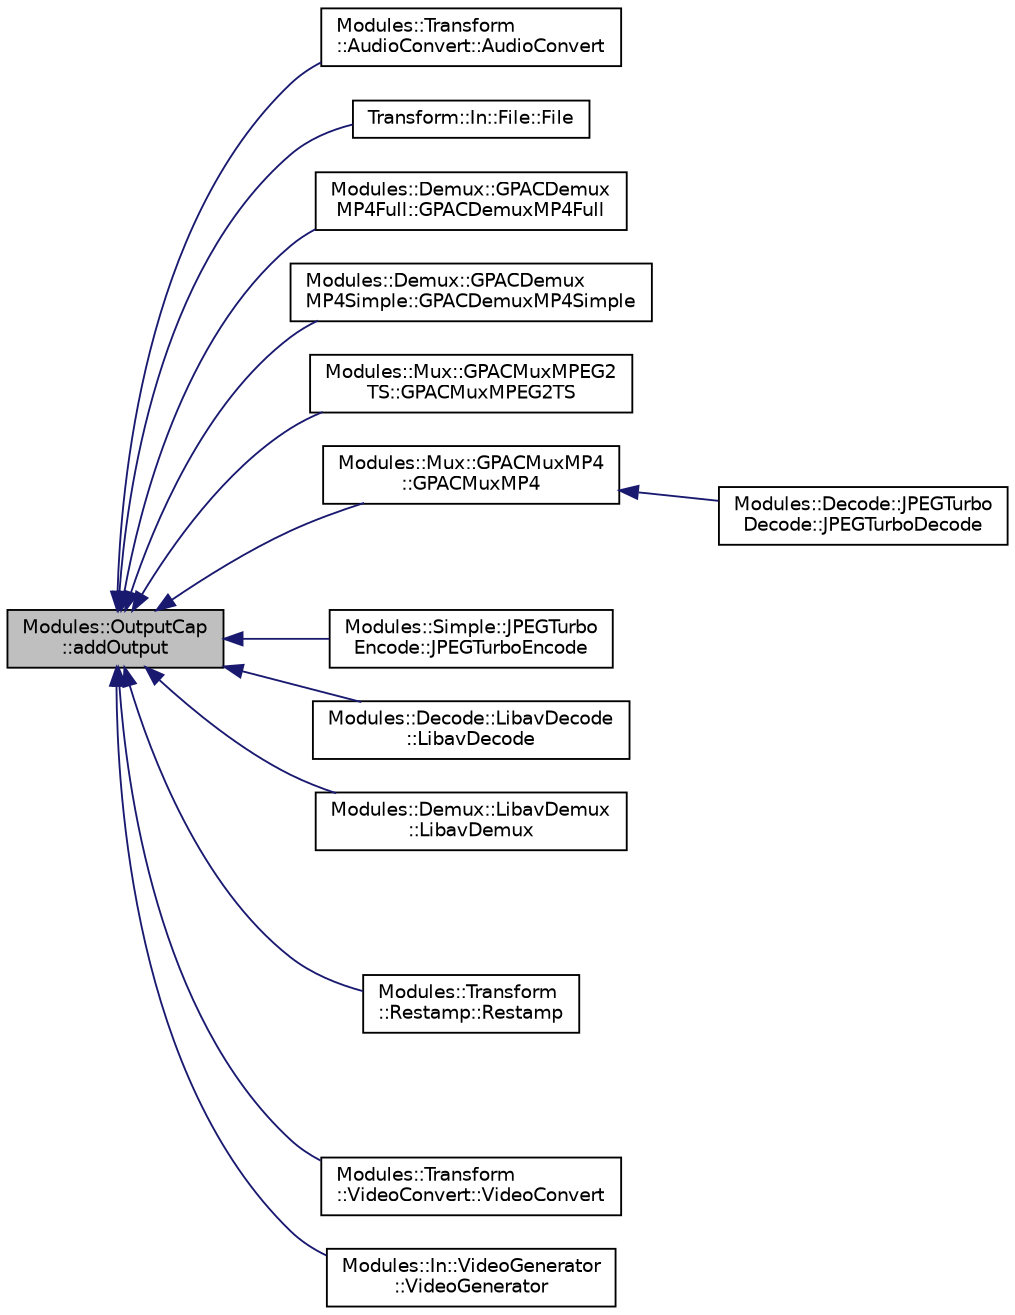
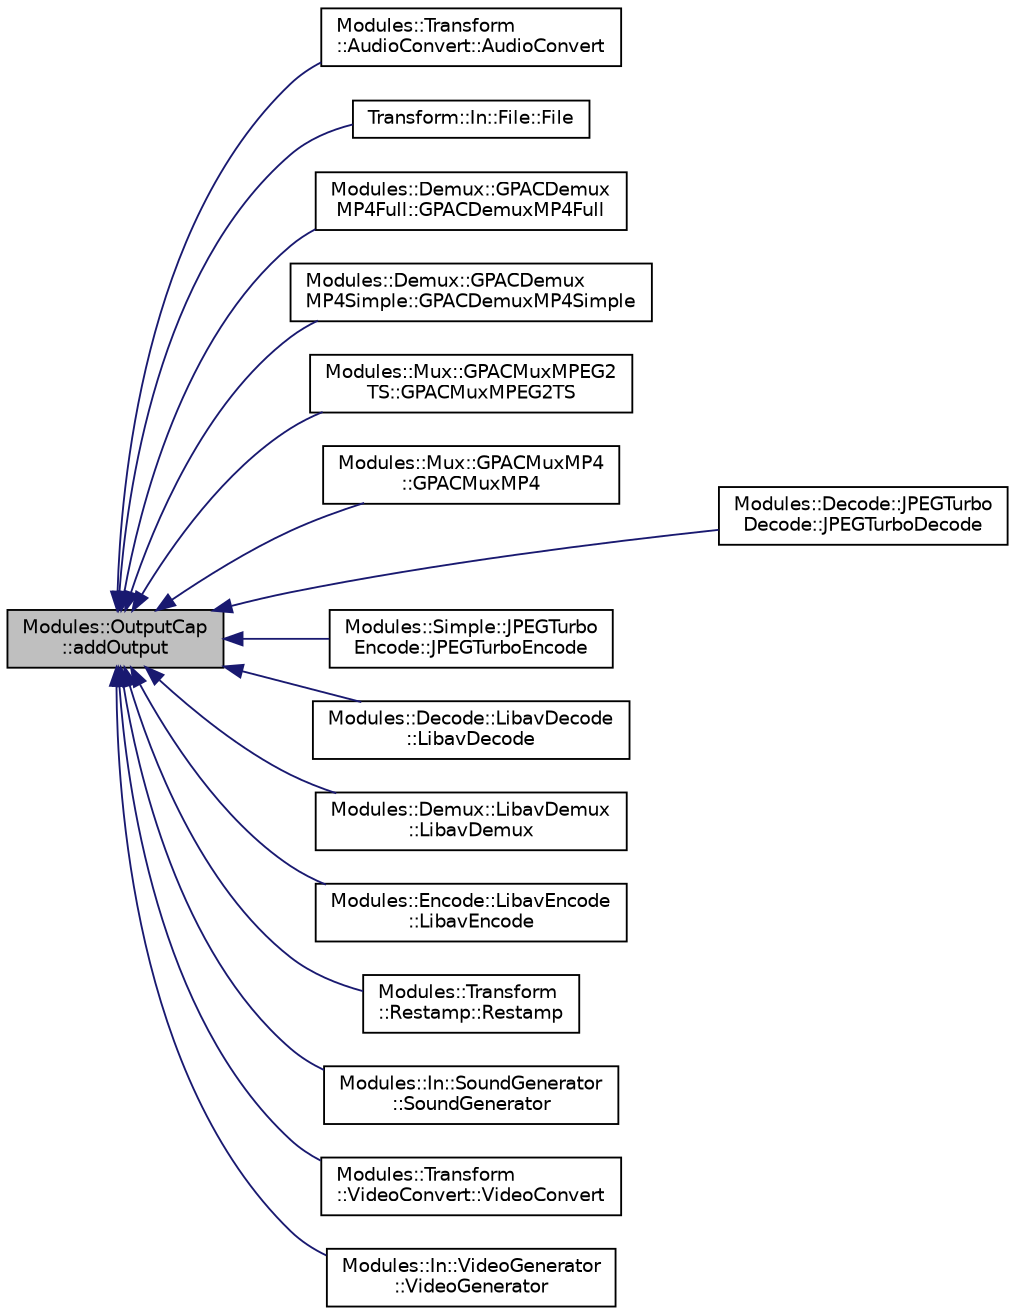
(679, 497) -> (474, 561)
none -> (471, 913)
none -> (471, 1095)
